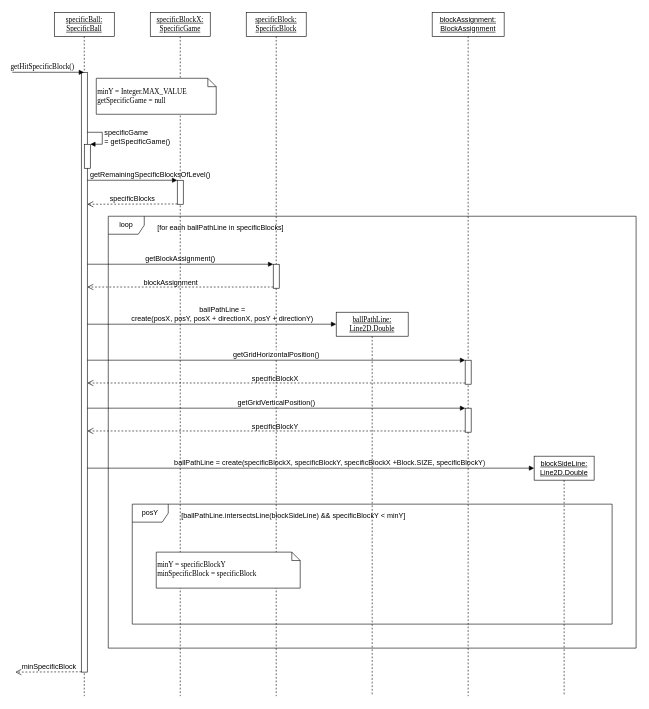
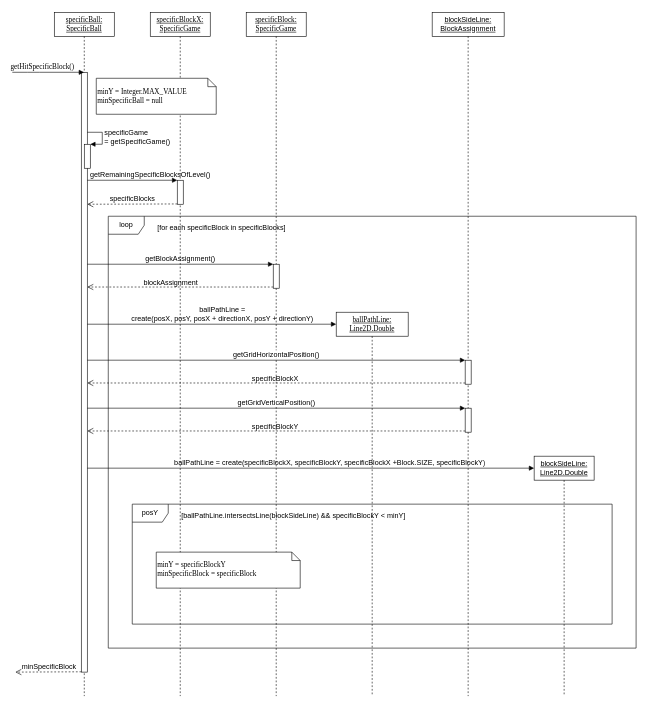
(276, 24) -> (276, 24)
(468, 24) -> (468, 24)
(142, 88) -> (142, 88)
(230, 228) -> (232, 228)
